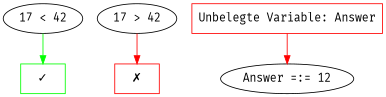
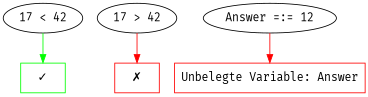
(287, 45) -> (270, 44)
